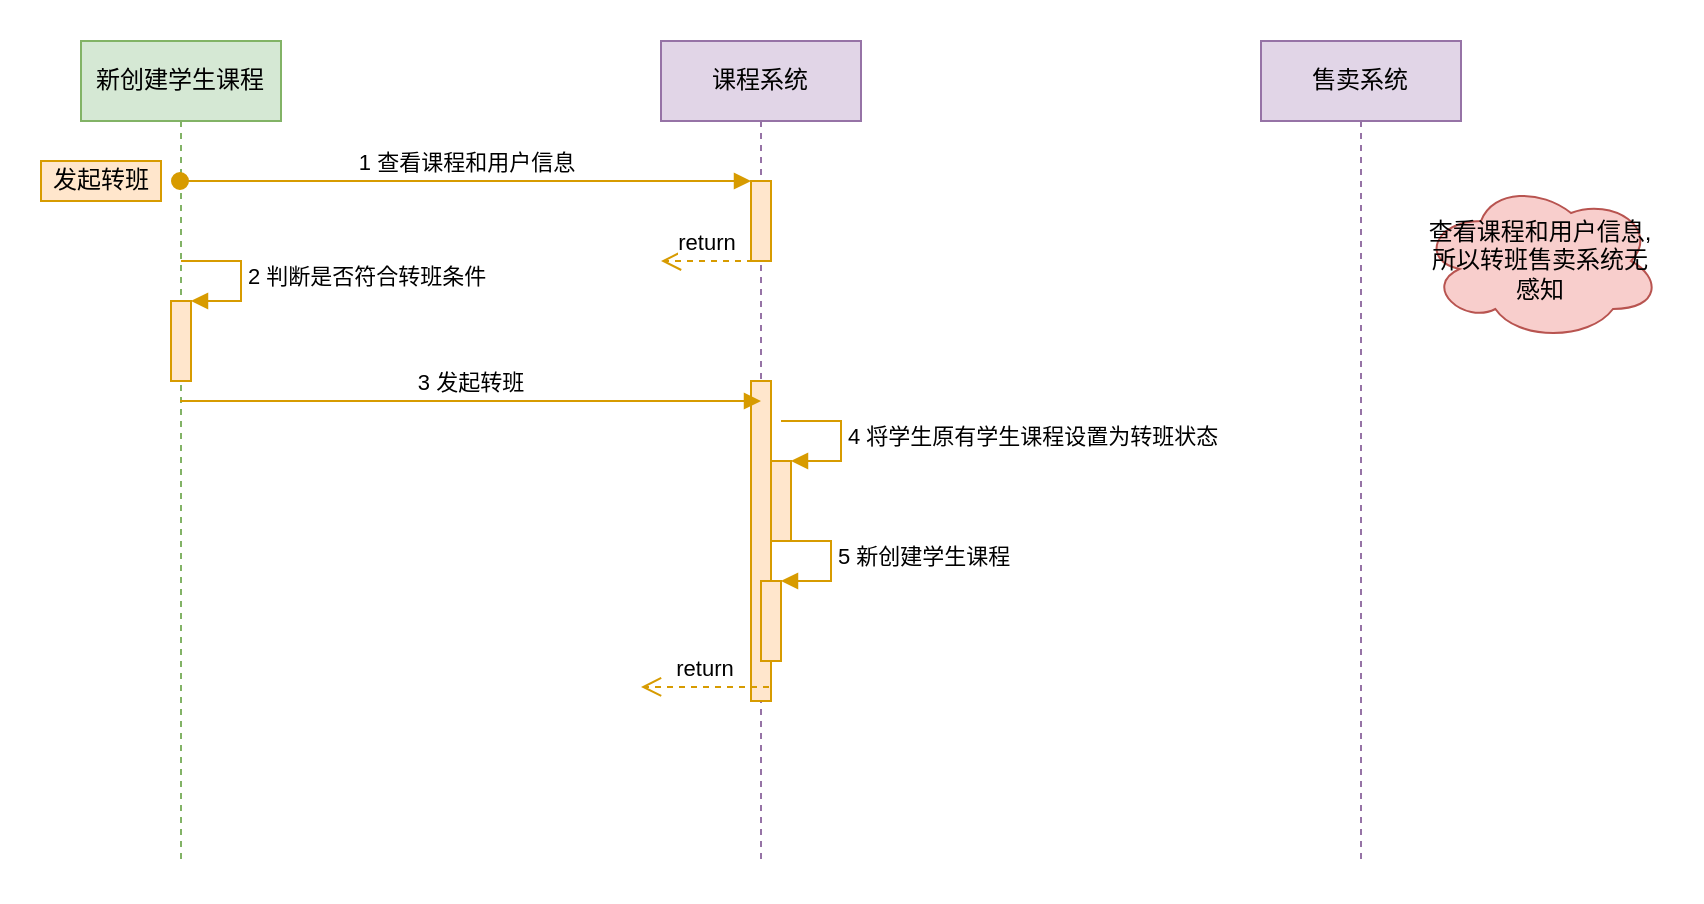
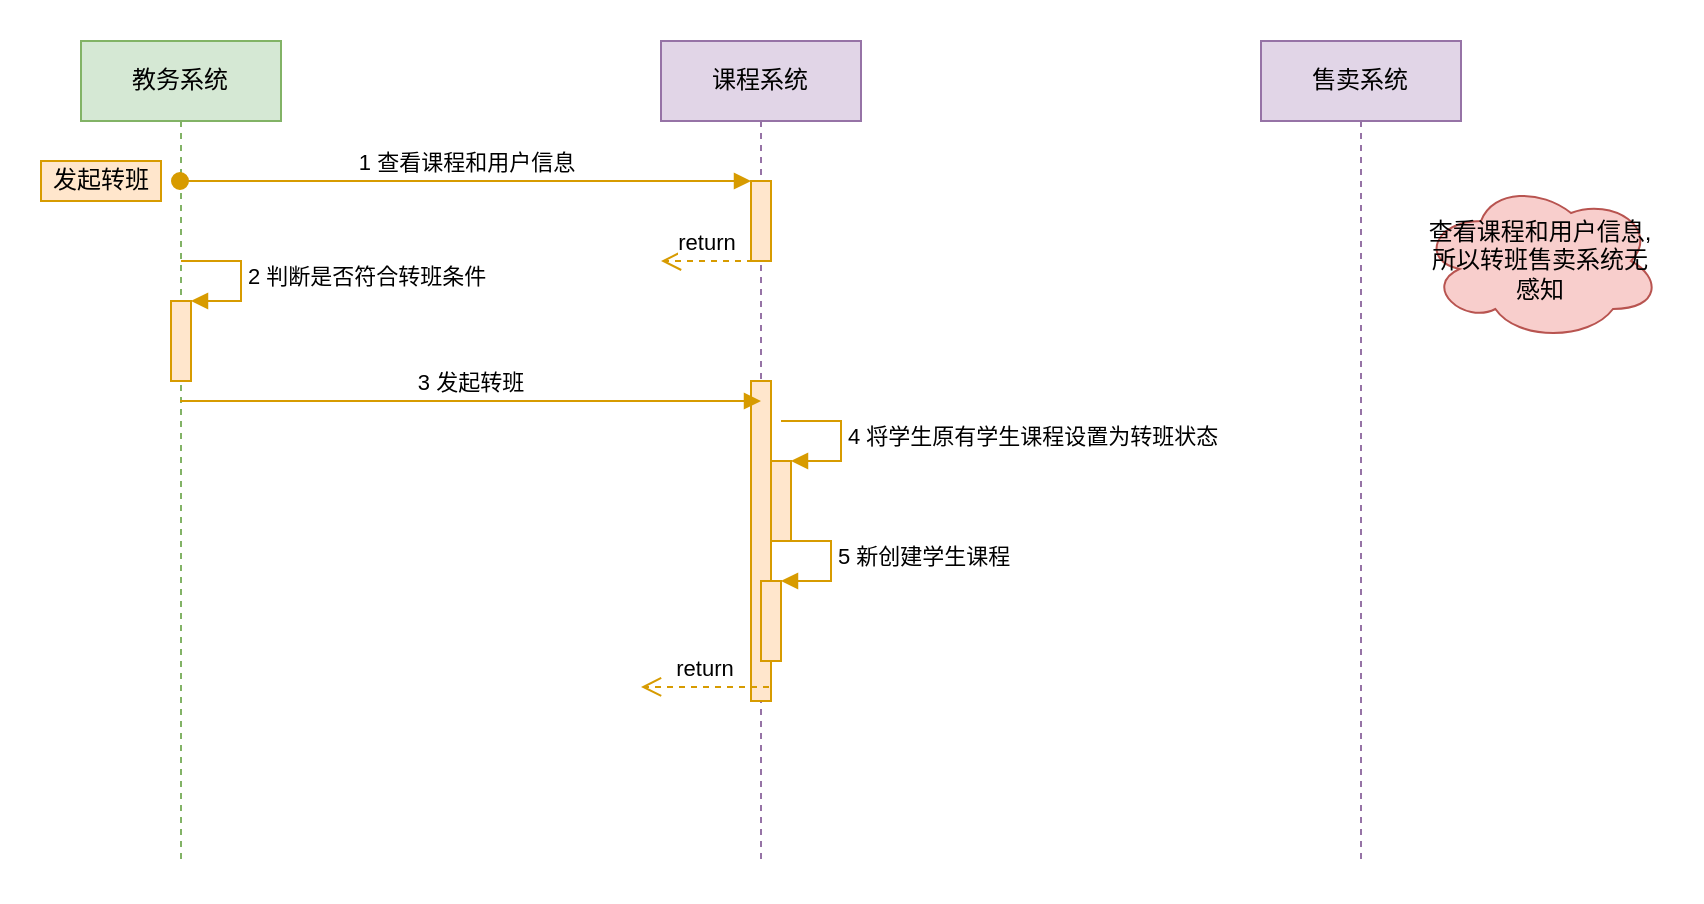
(181, 81) -> (181, 81)
